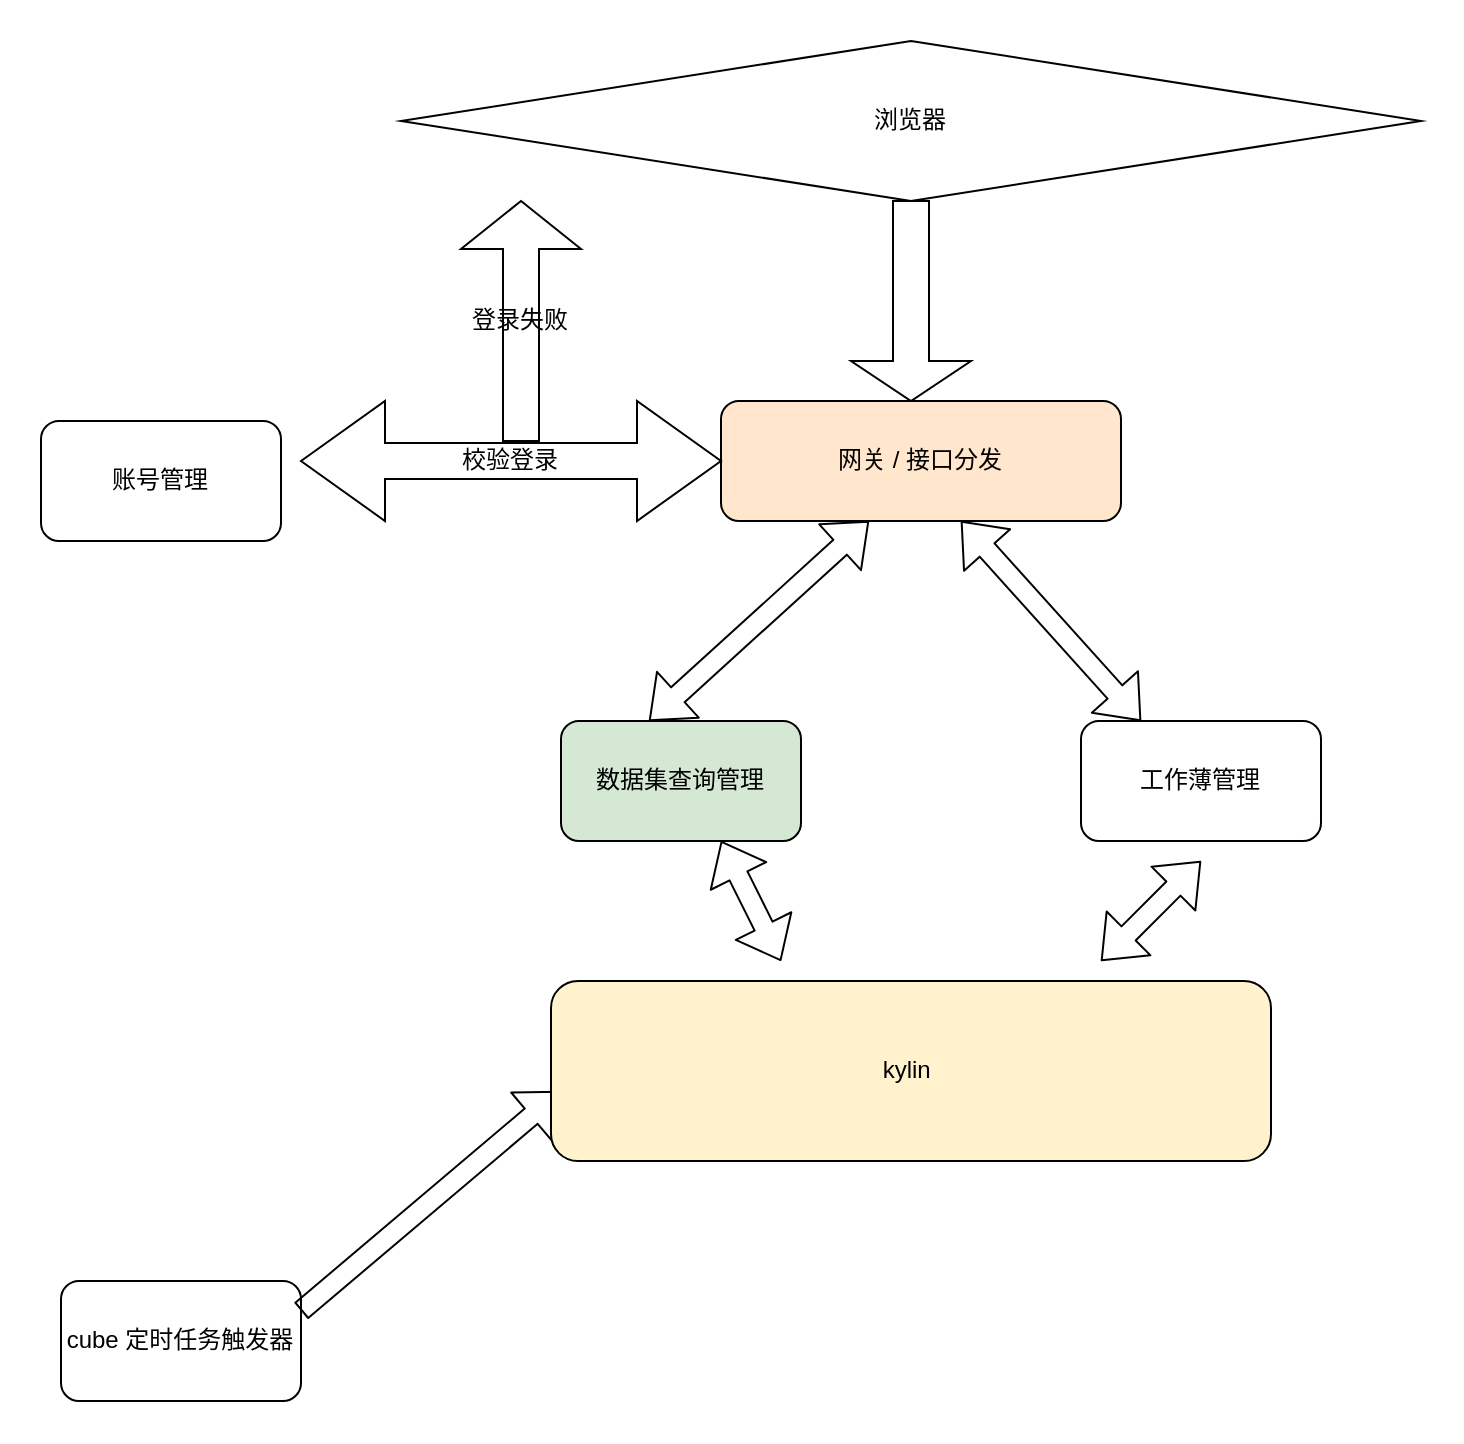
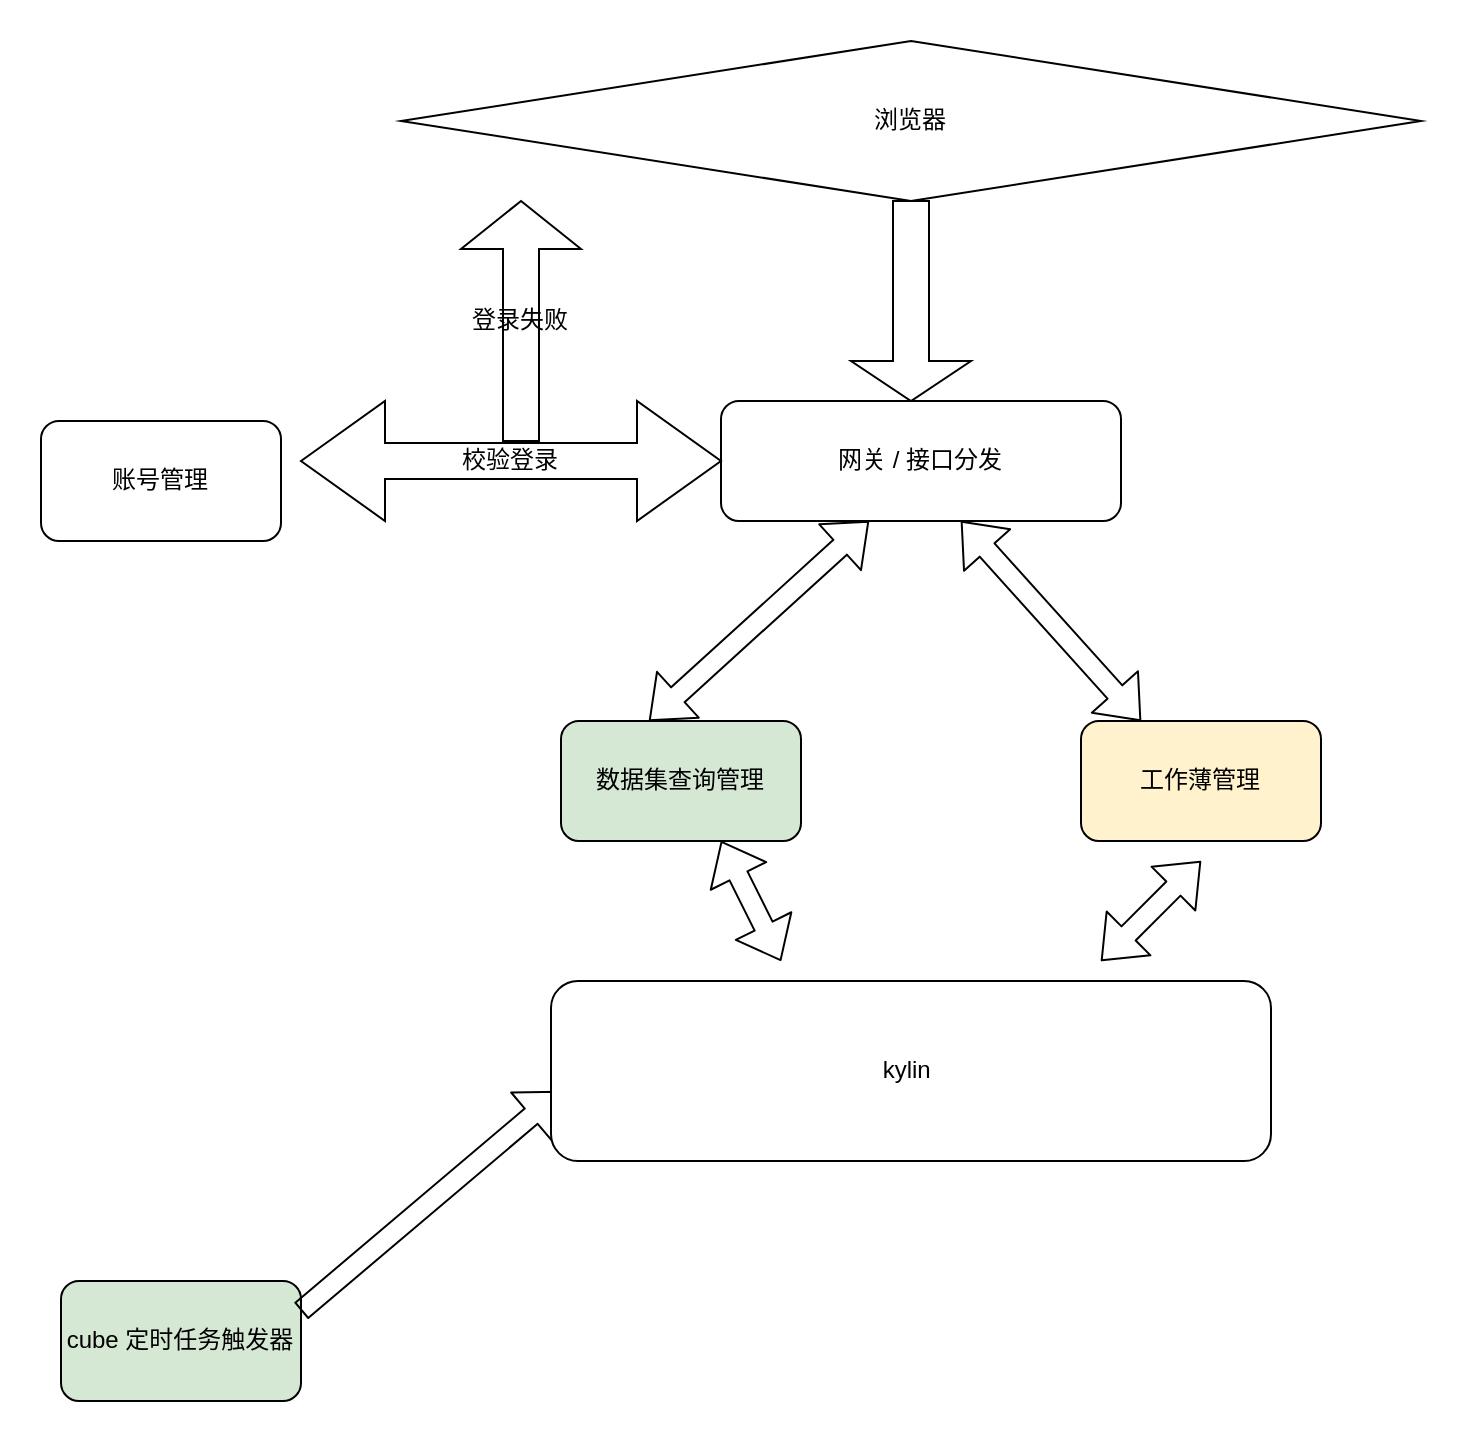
(921, 461) -> (921, 461)
(1201, 781) -> (1201, 781)
(911, 1071) -> (911, 1071)
(181, 1341) -> (181, 1341)
